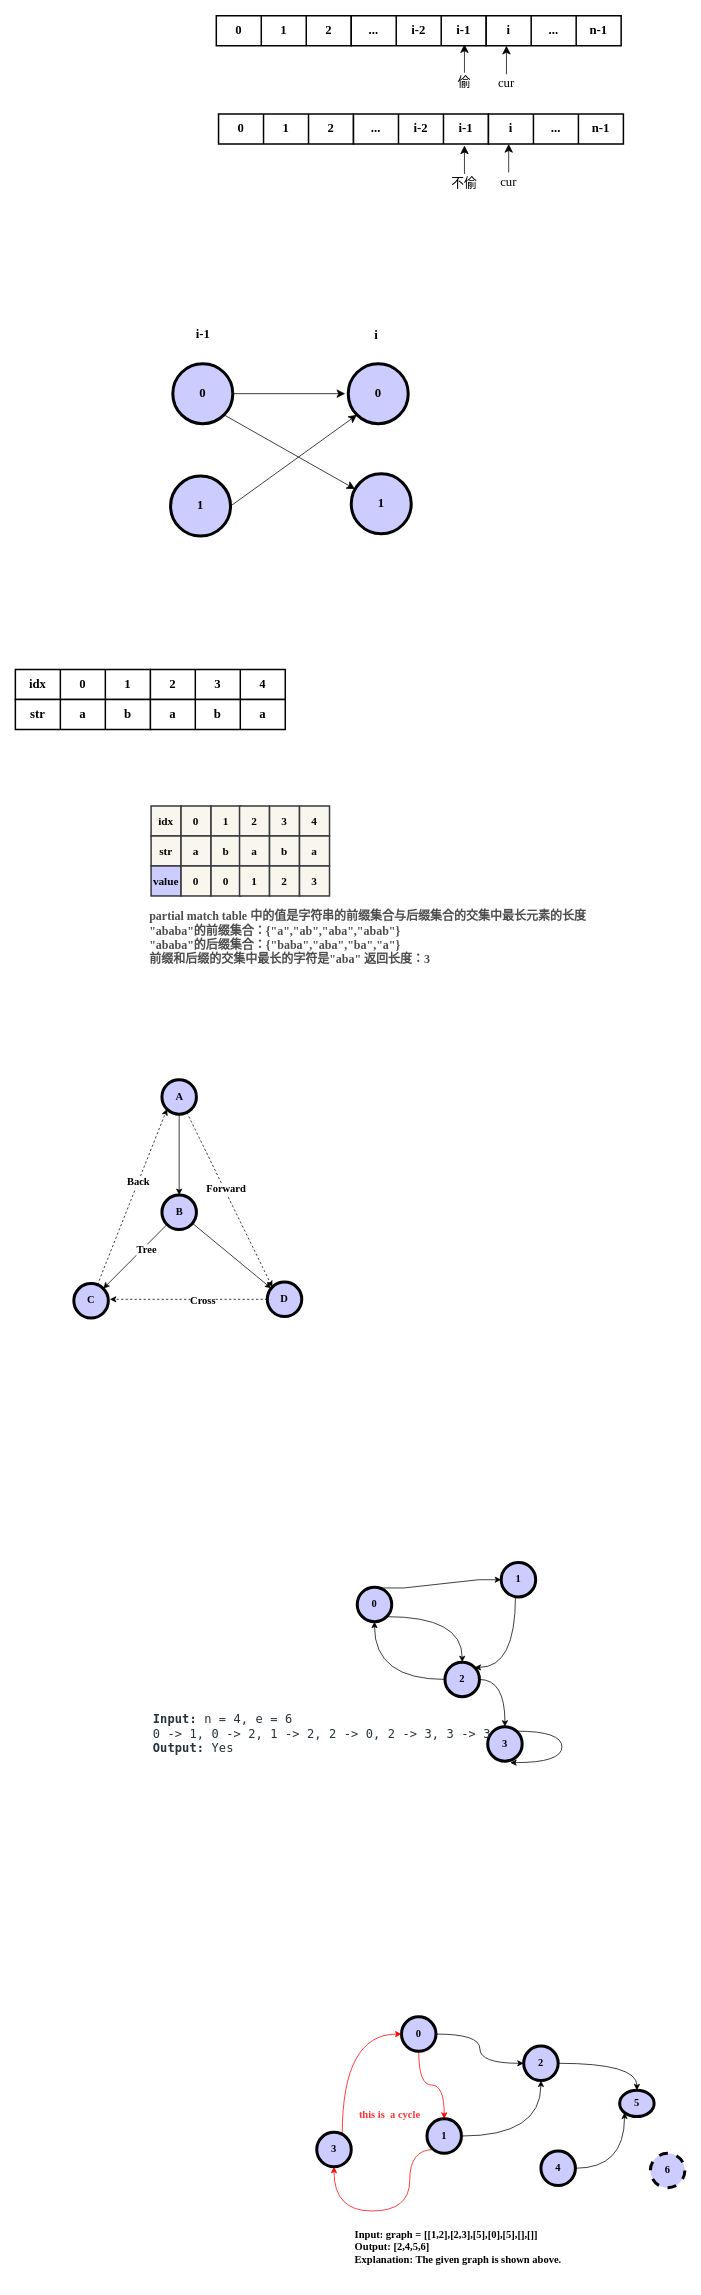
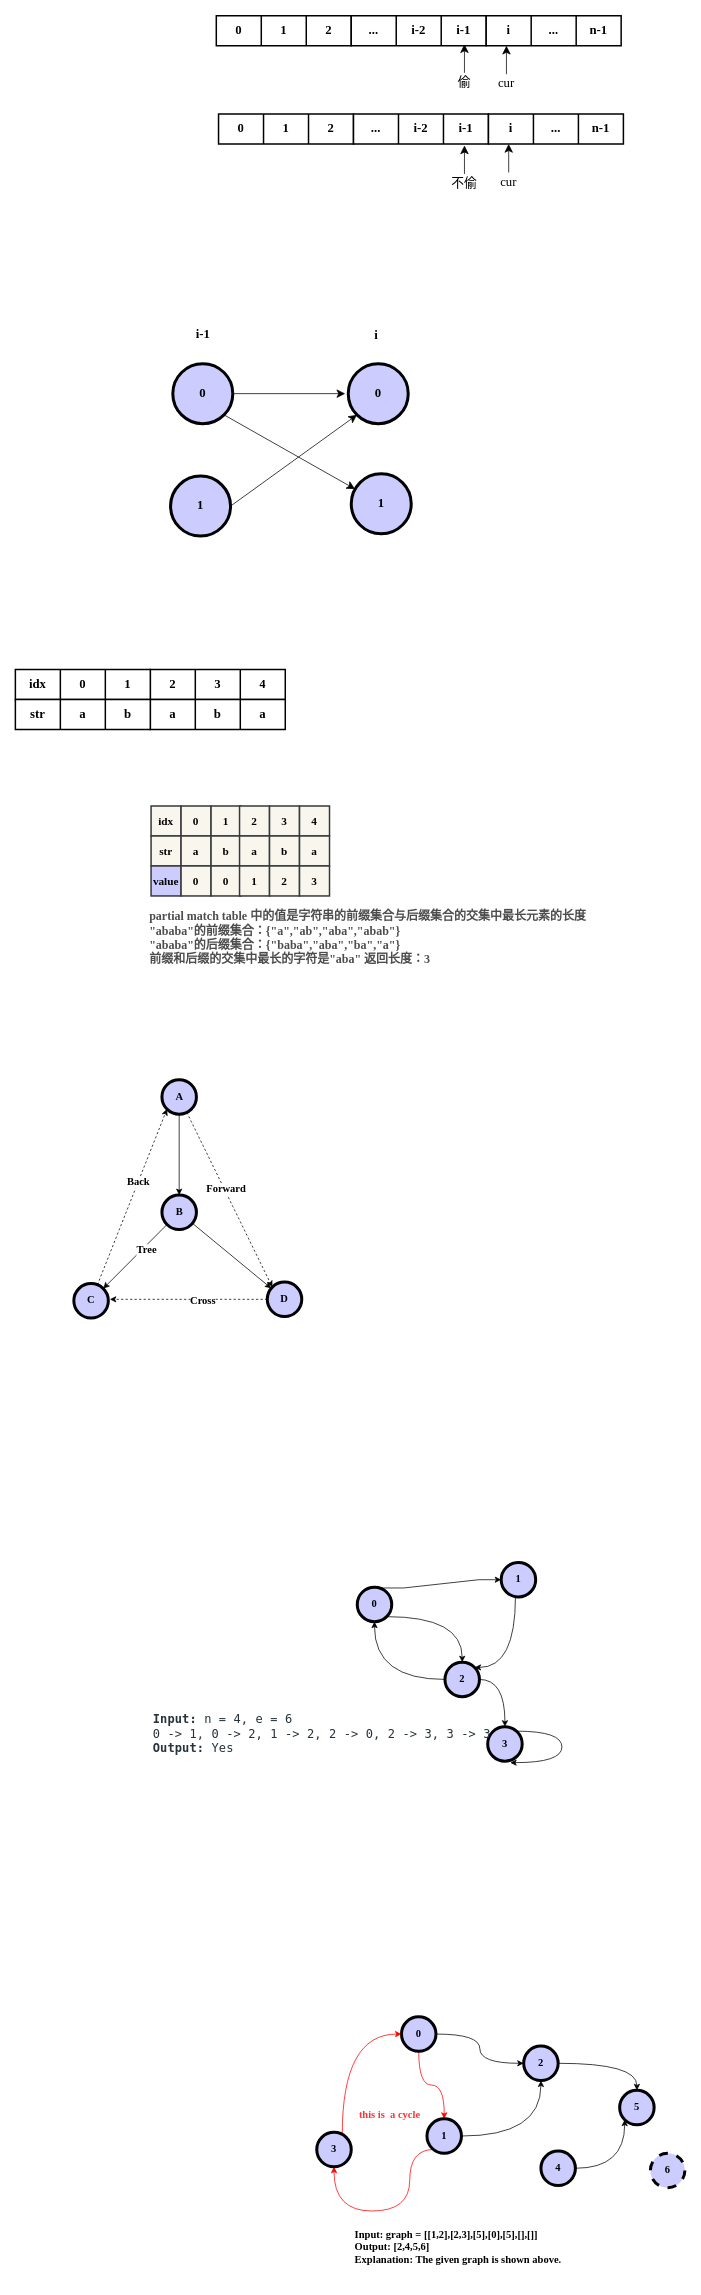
(637, 2104) -> (637, 2108)
